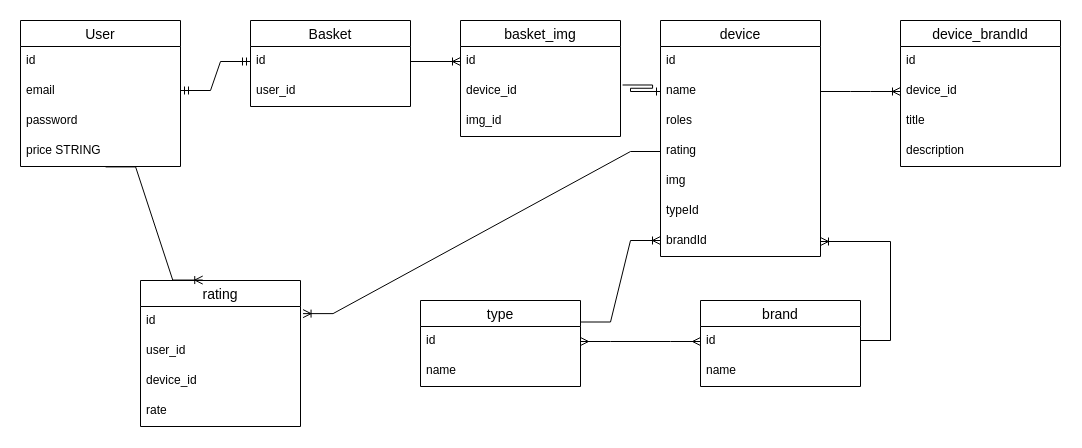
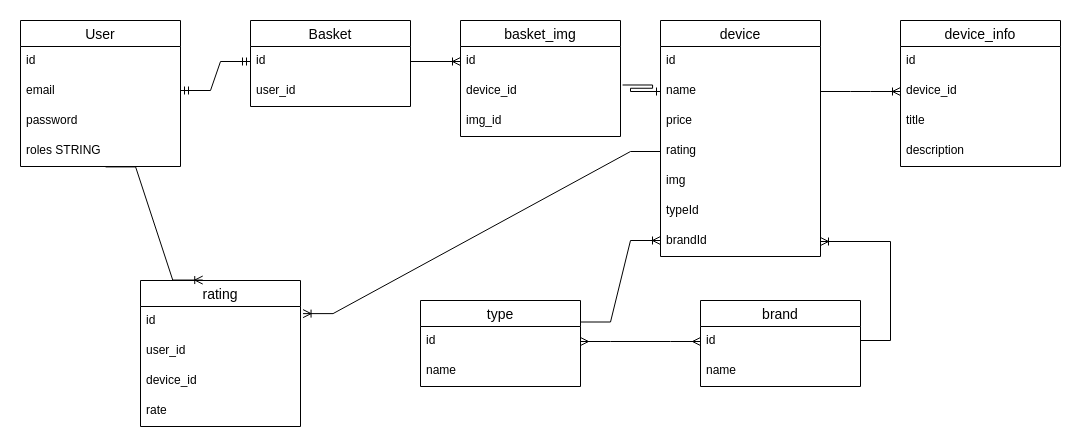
(980, 34) -> (980, 34)
(681, 120) -> (681, 120)
(63, 150) -> (63, 150)
